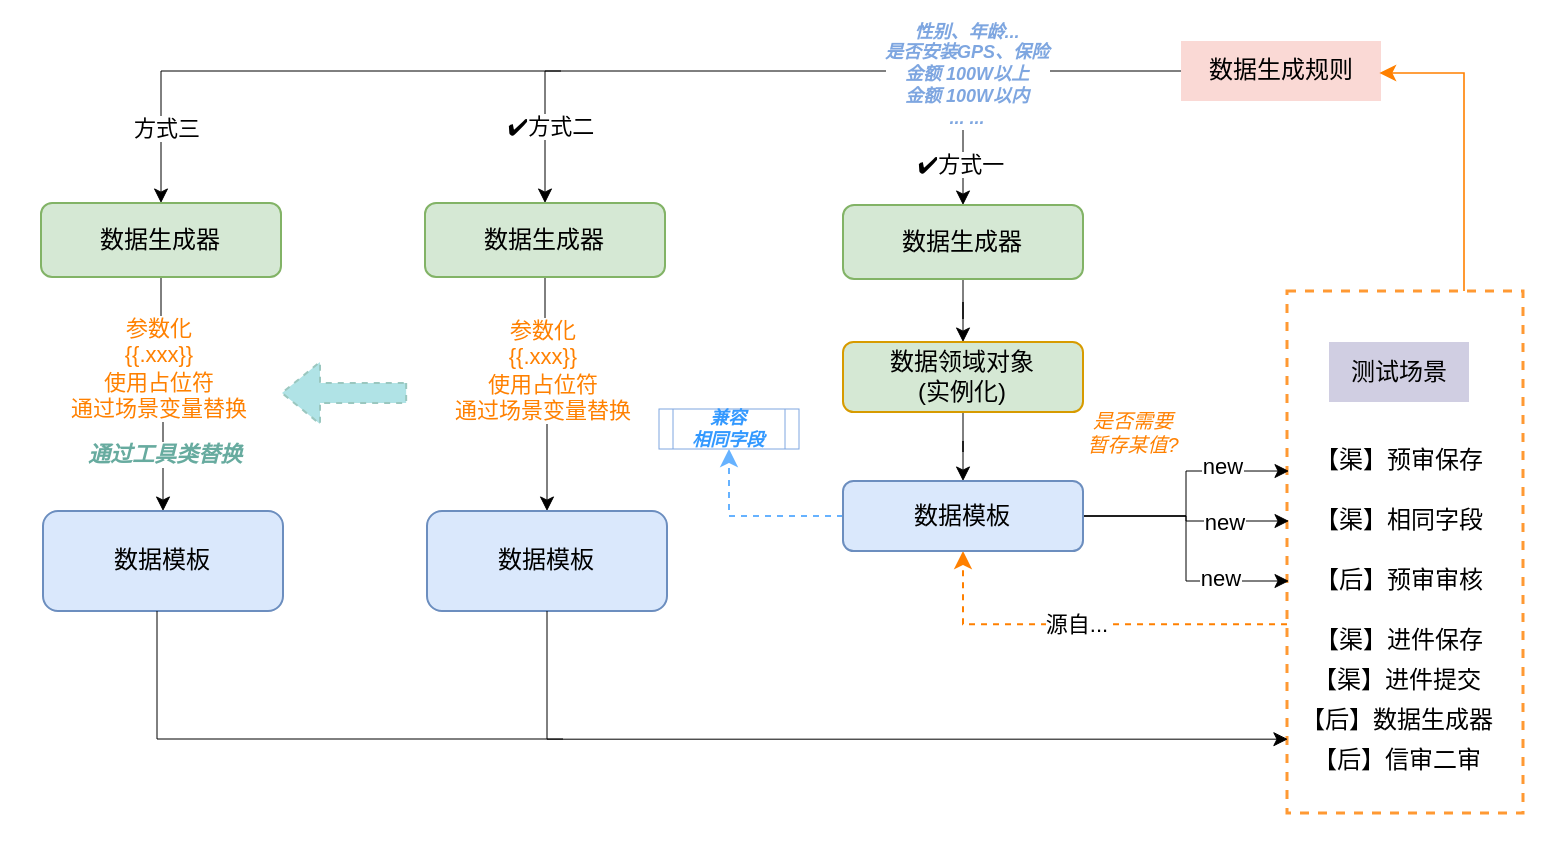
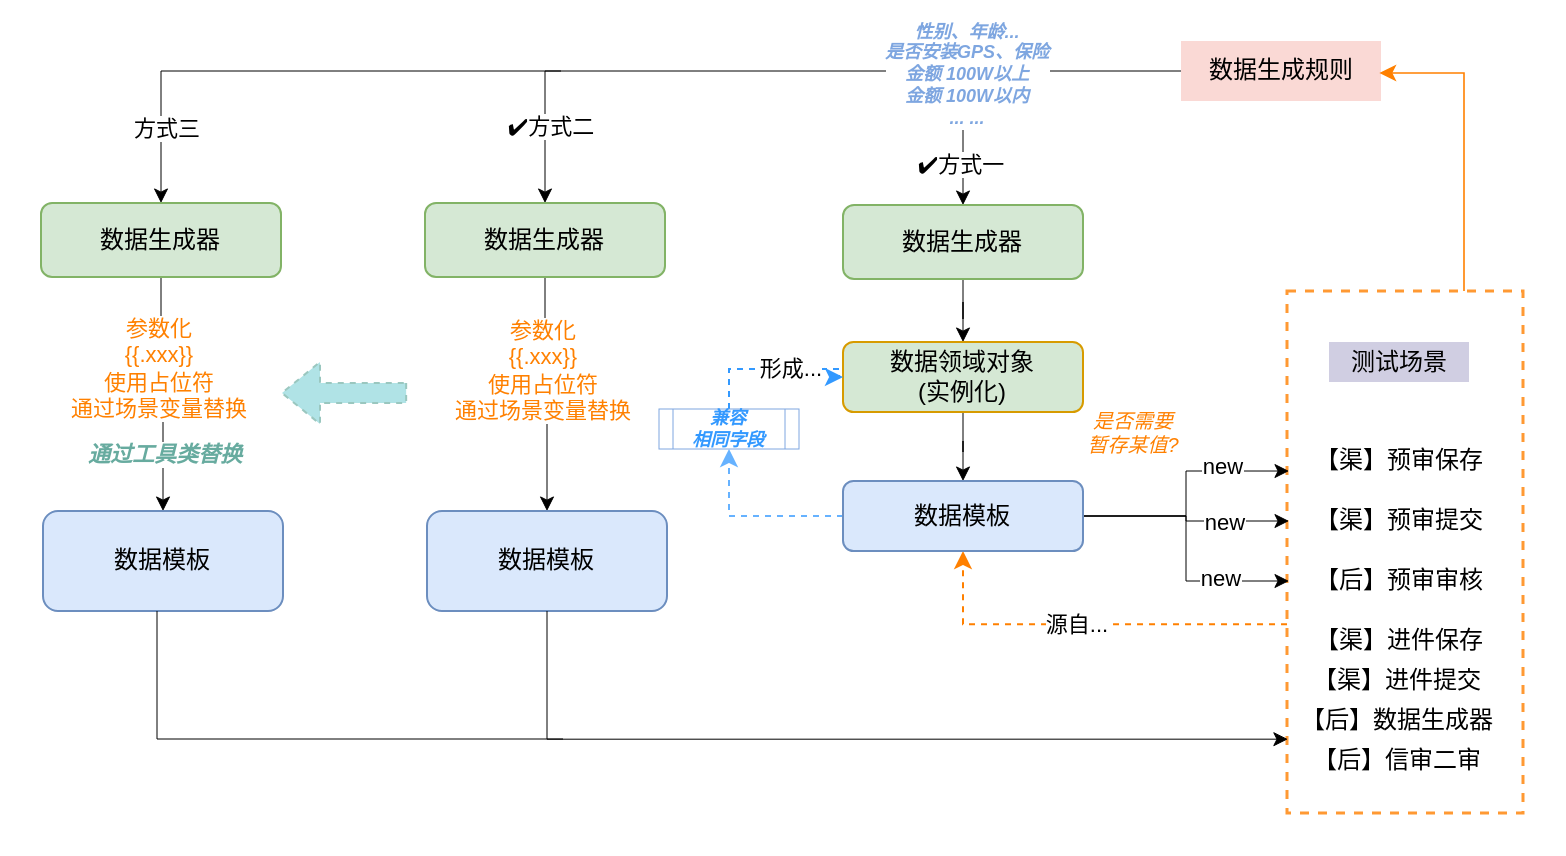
none -> (744, 369)
(1399, 372) -> (1399, 362)
(1400, 521) -> (1400, 521)
